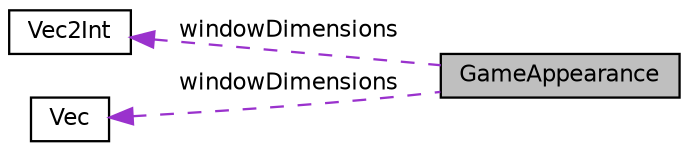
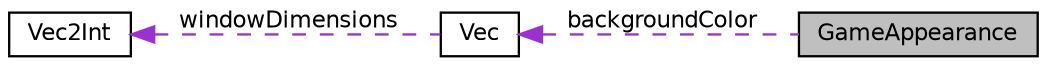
(297, 52) -> (297, 34)
(286, 84) -> (659, 22)
